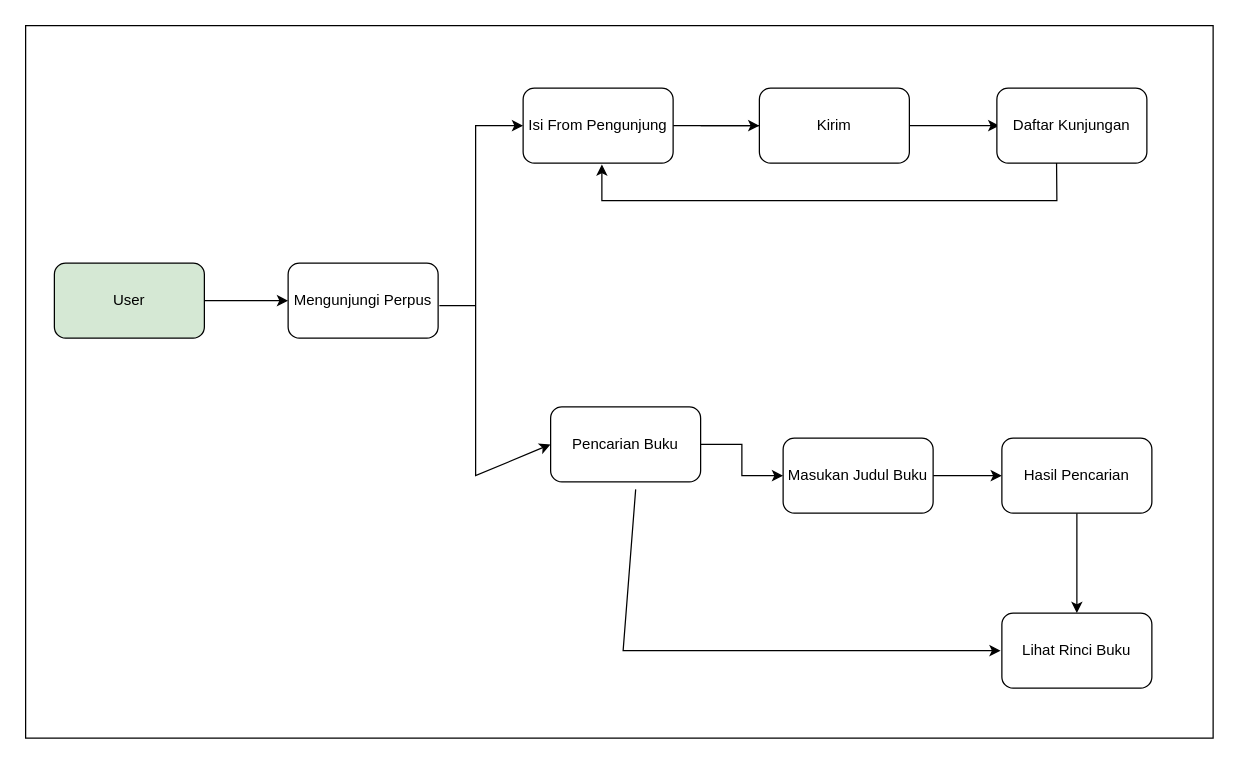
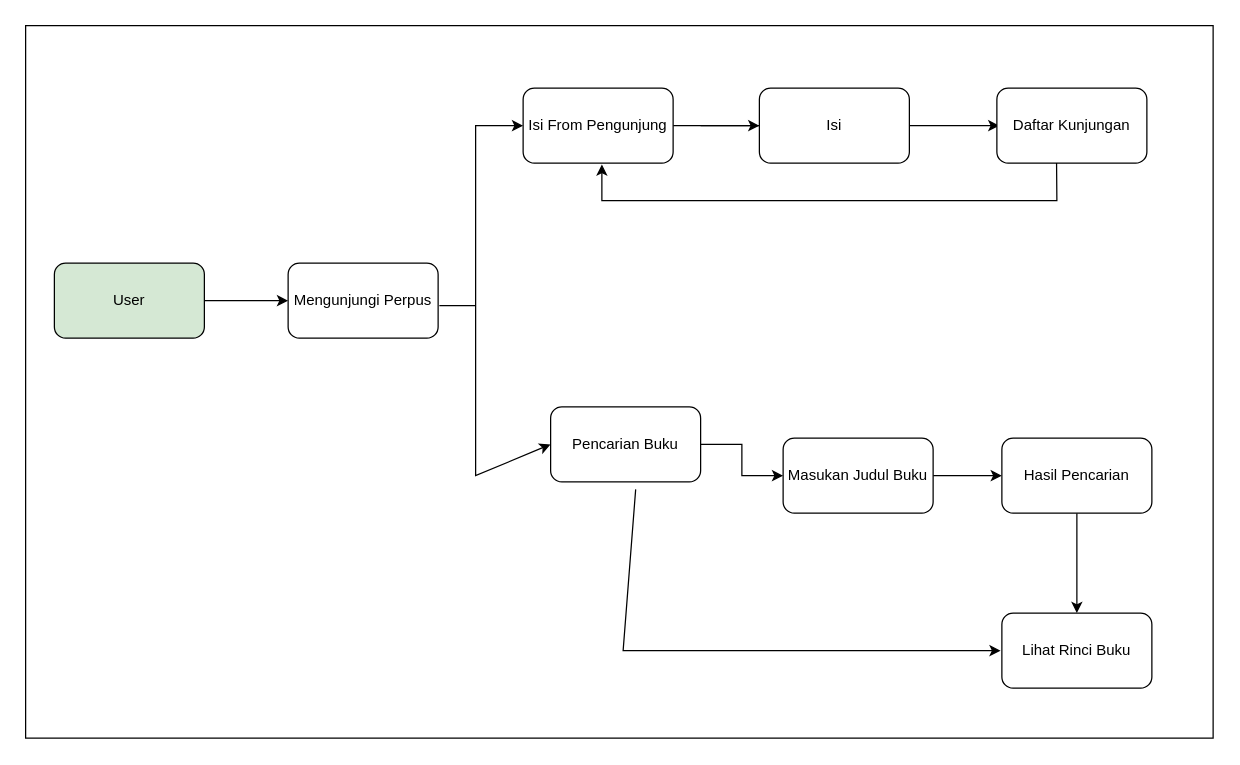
(834, 126) -> (834, 126)
